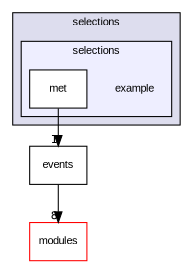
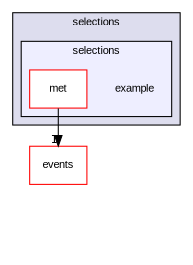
(58, 89) -> (58, 89)
(58, 165) -> (58, 165)
(58, 242) -> none
